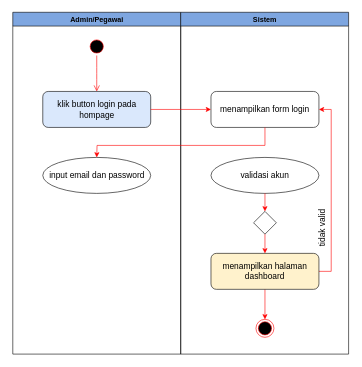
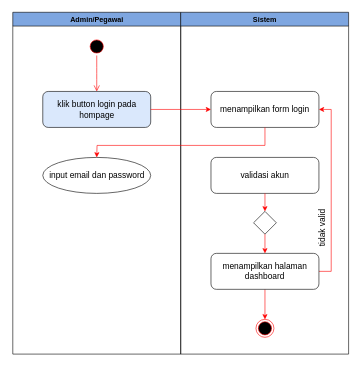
(265, 176) -> (265, 176)
(265, 272) -> (265, 272)
